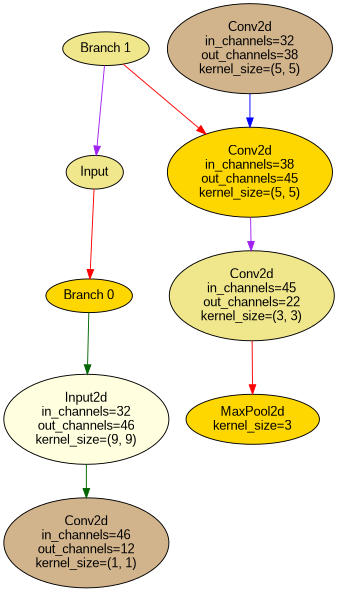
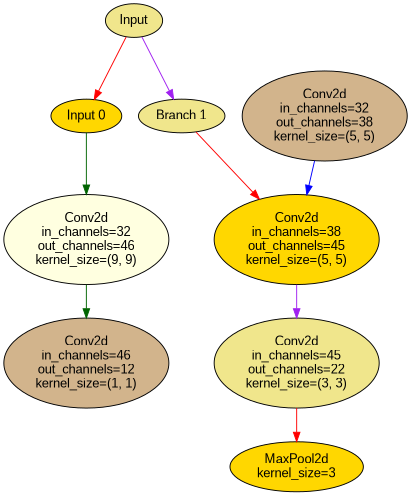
(101, 106) -> (156, 64)
(89, 296) -> (86, 116)
(86, 419) -> (86, 240)
